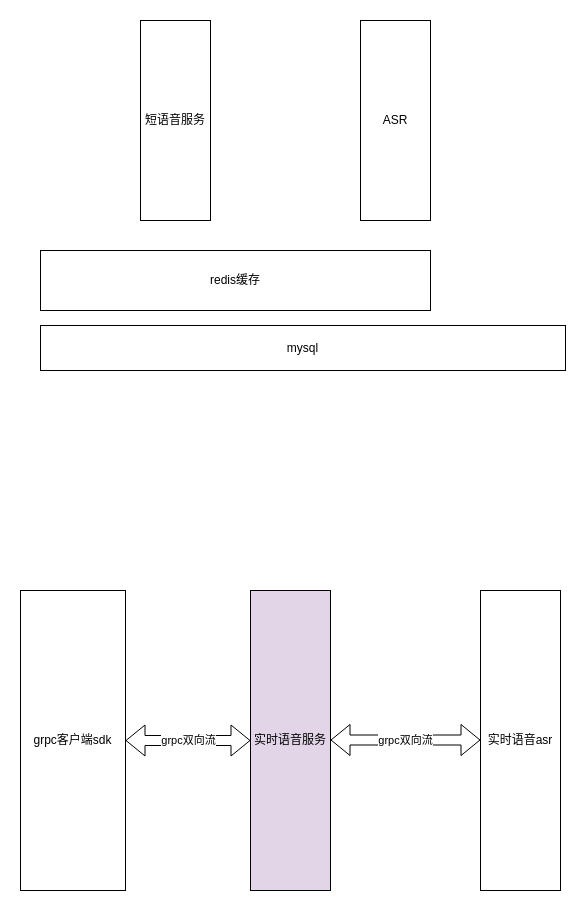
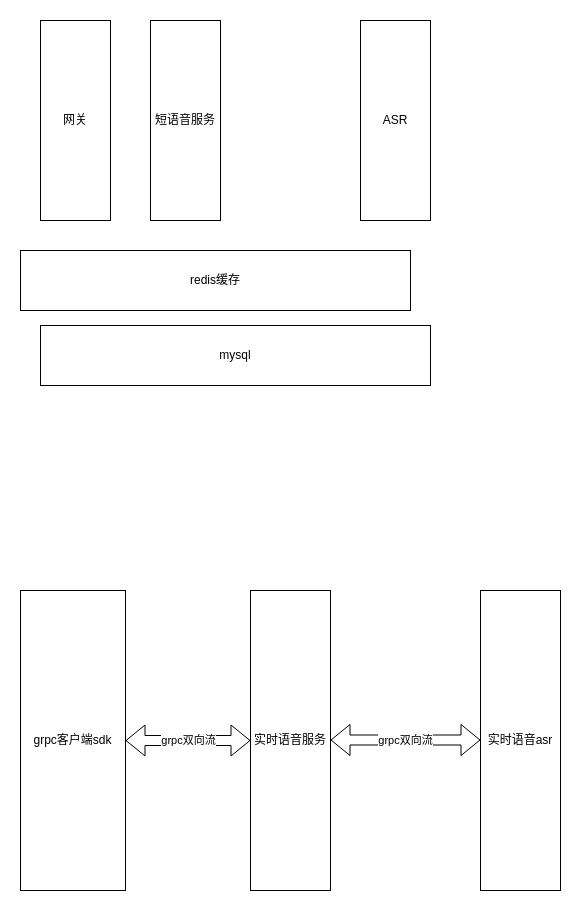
none -> (76, 121)
(176, 121) -> (186, 121)
(236, 281) -> (216, 281)
(303, 348) -> (236, 356)
(291, 741) -> (291, 741)
